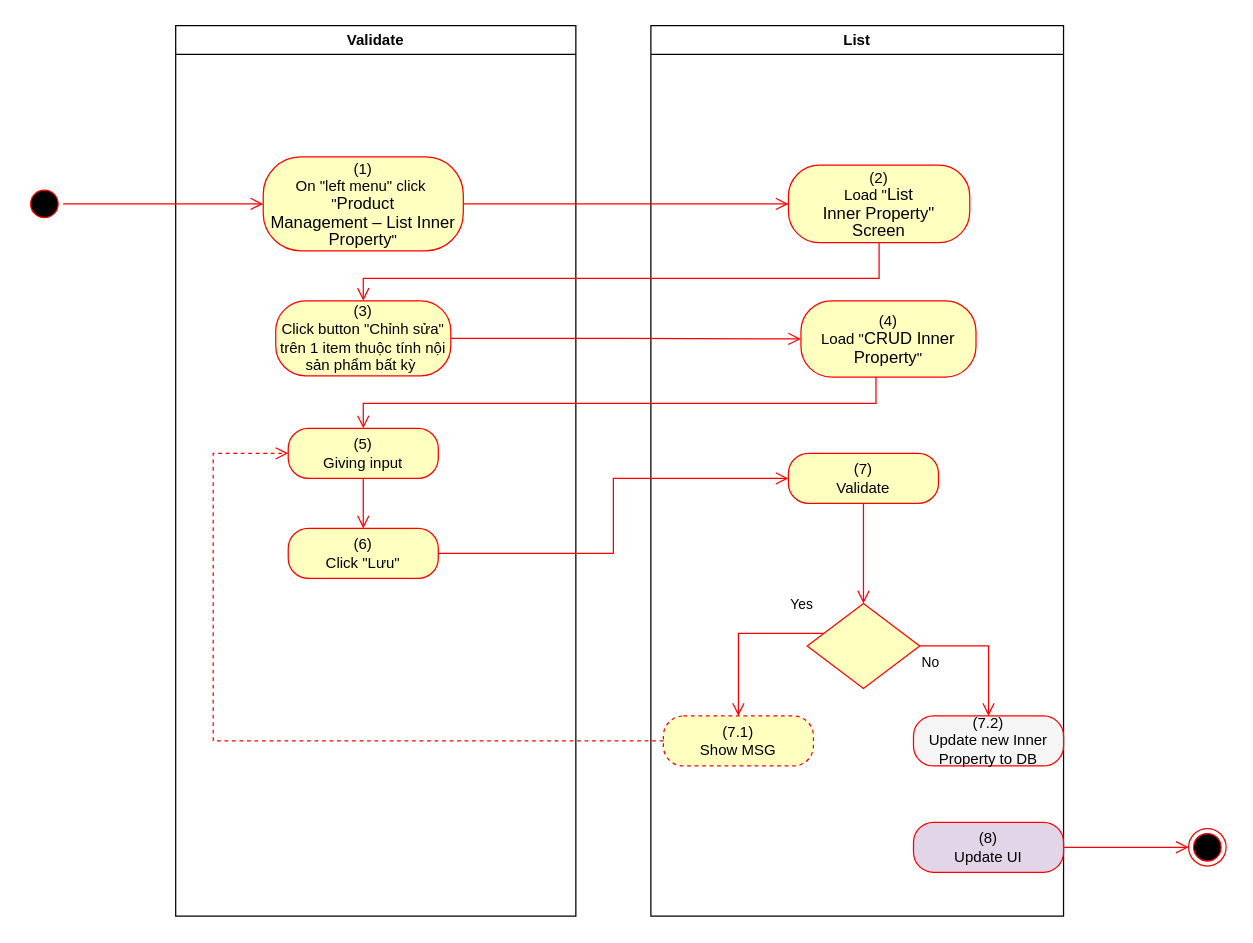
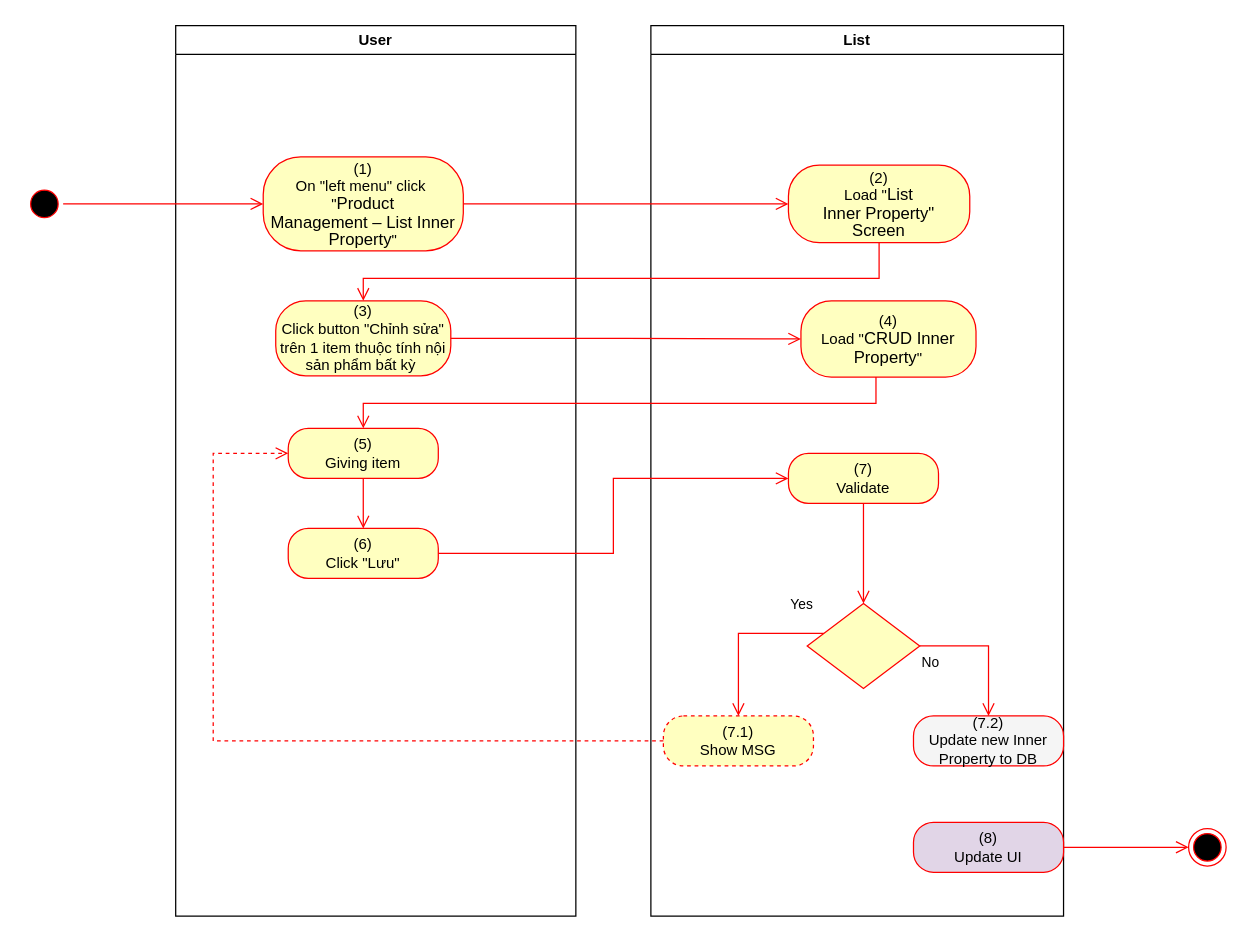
(376, 41) -> (376, 41)
(363, 453) -> (363, 453)
